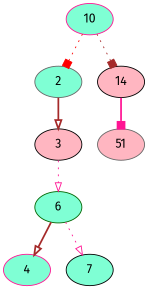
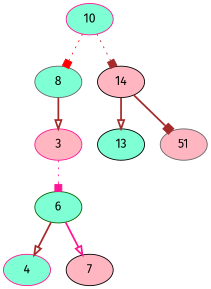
(58, 82) -> (58, 82)
(121, 109) -> (149, 110)
(58, 145) -> (58, 145)
none -> (121, 145)
(58, 172) -> (58, 172)
(72, 235) -> (72, 235)
(90, 270) -> (90, 270)
